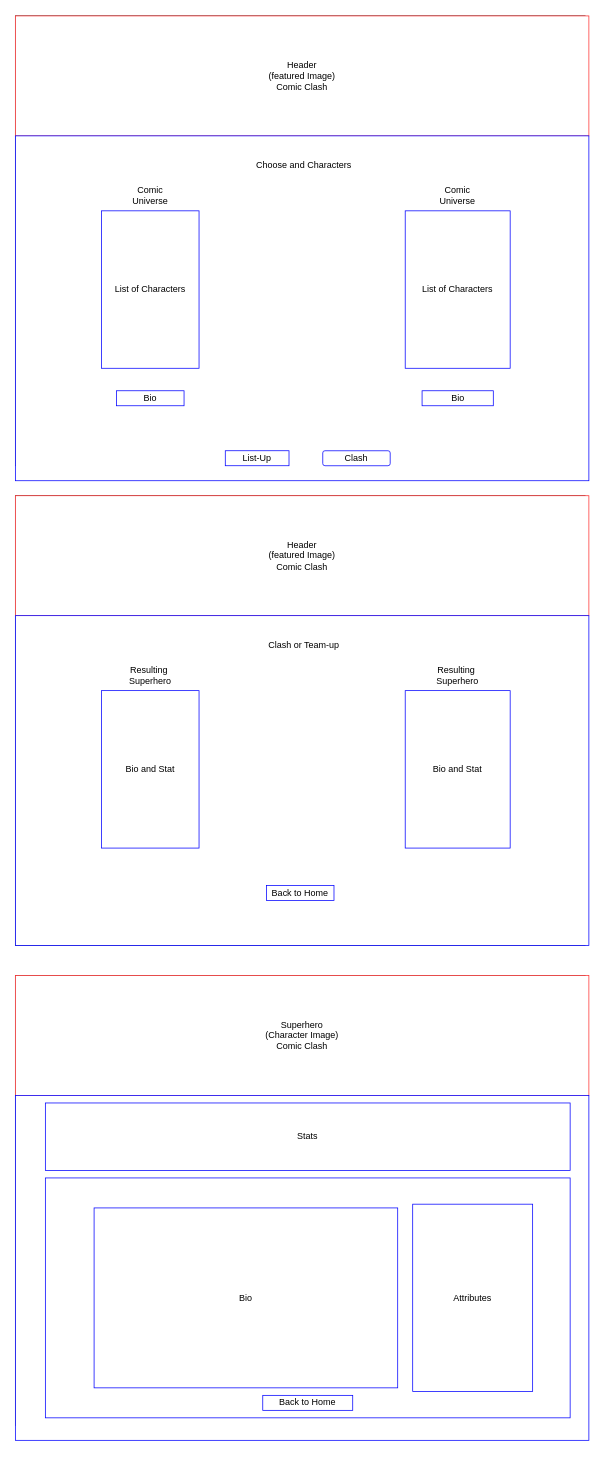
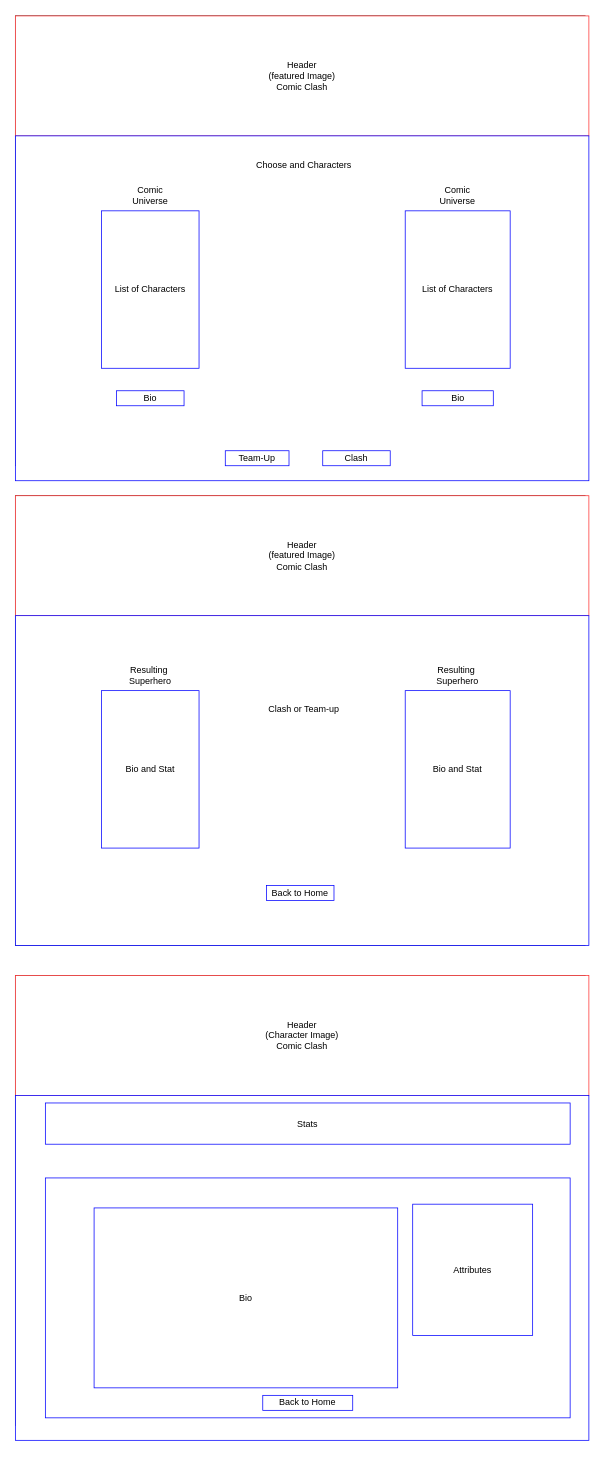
(257, 458) -> (257, 458)
(357, 458) -> (357, 458)
(304, 645) -> (304, 709)
(302, 1035) -> (302, 1035)
(308, 1137) -> (308, 1124)
(473, 1298) -> (473, 1270)
